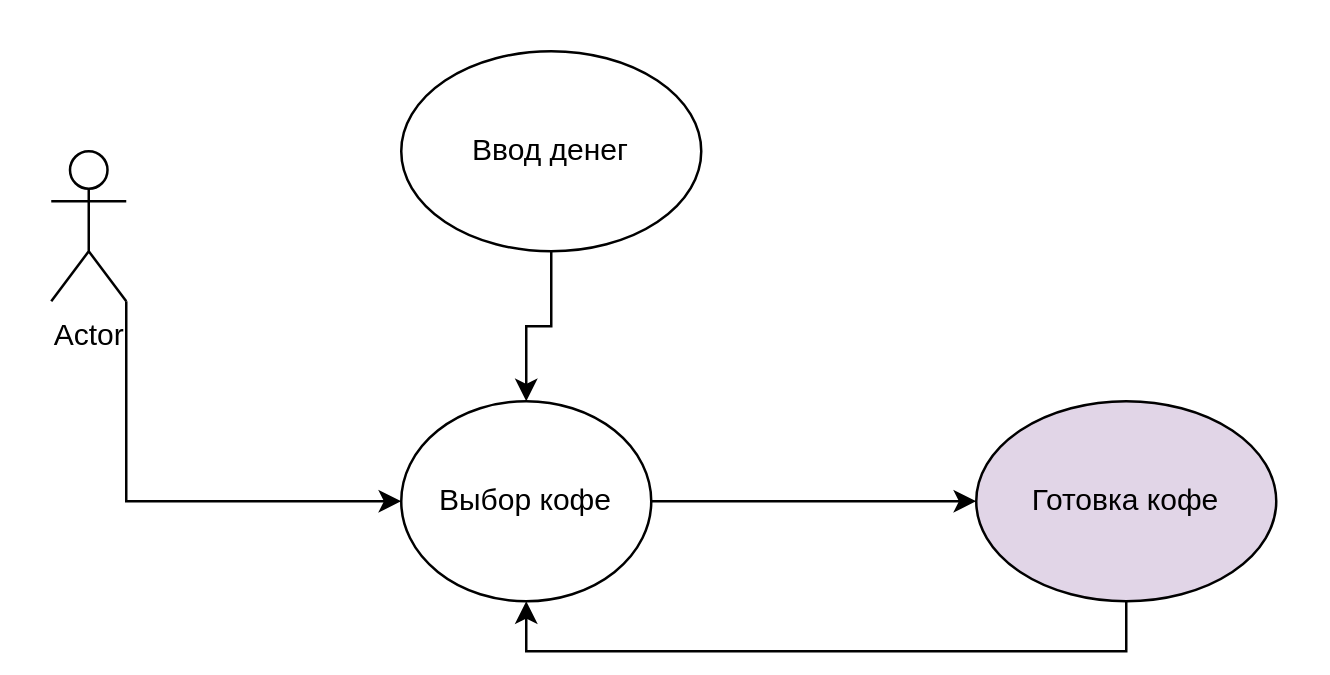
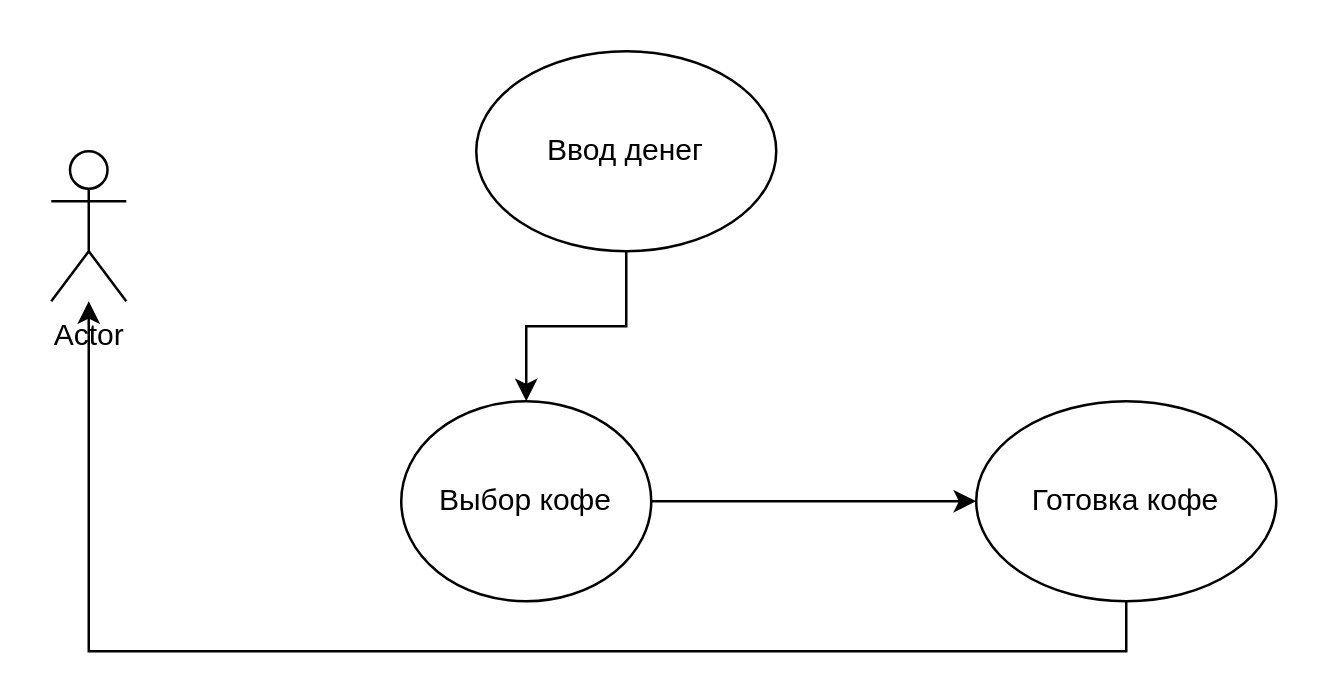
(551, 151) -> (626, 151)
(156, 501) -> none
(1126, 501) -> (1126, 501)
(526, 636) -> (142, 651)
